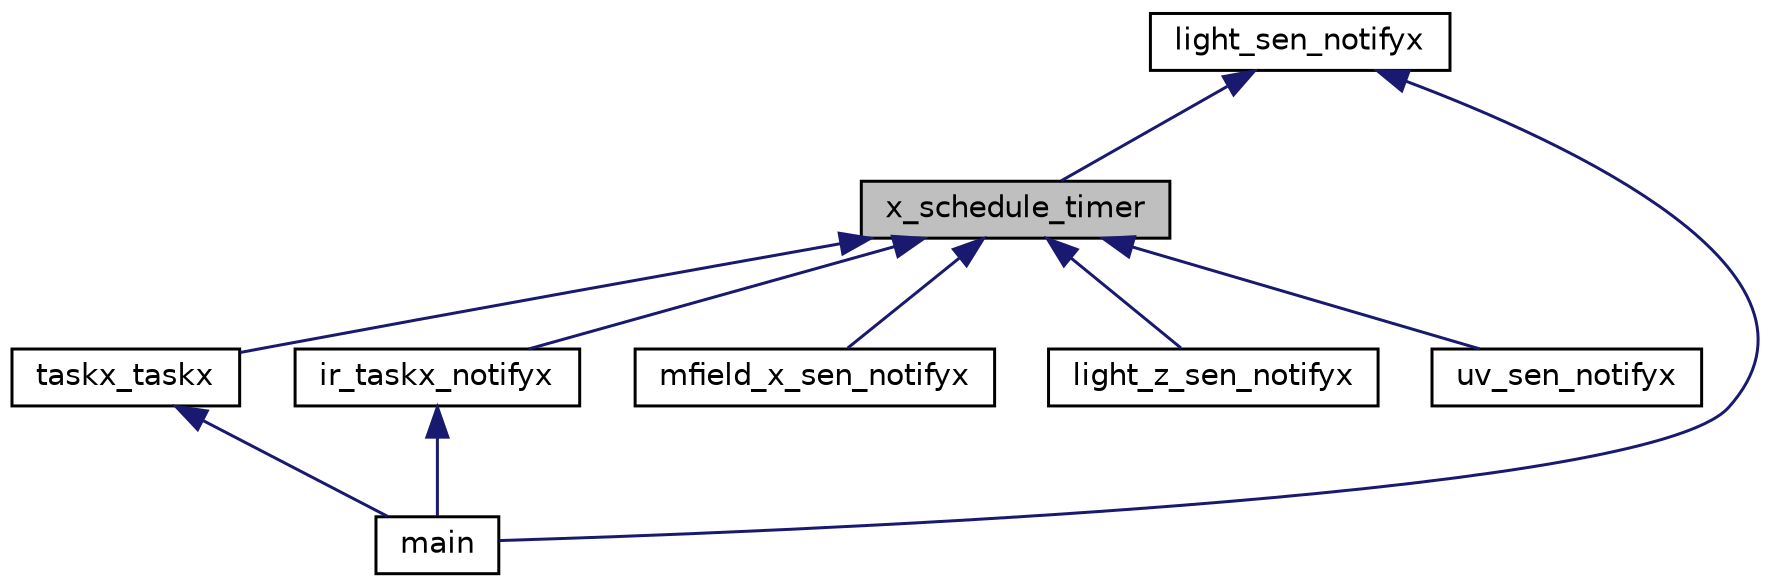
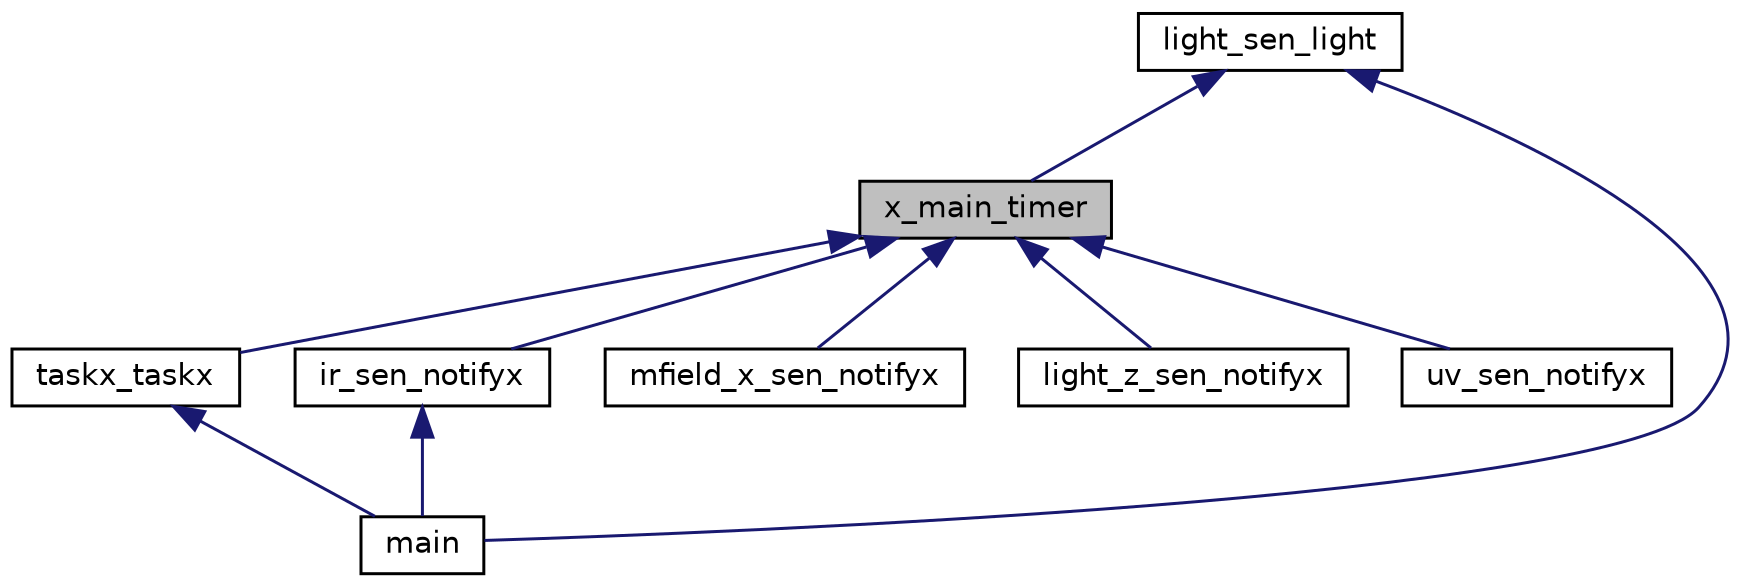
(1300, 42) -> (1270, 42)
(1016, 210) -> (986, 210)
(437, 377) -> (422, 377)
